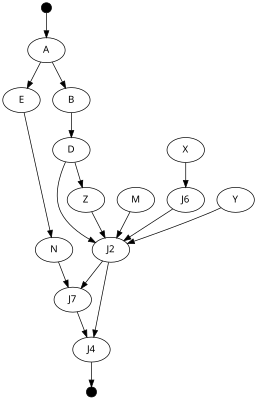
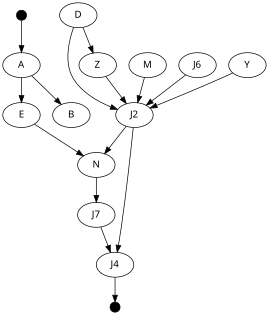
(71, 122) -> none
(186, 150) -> none
(94, 272) -> (118, 137)
